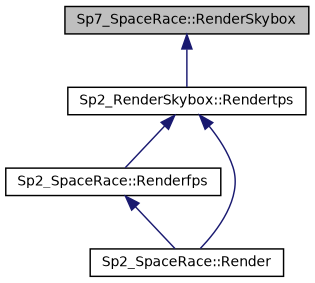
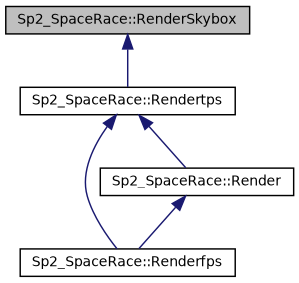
(187, 20) -> (128, 20)
(187, 101) -> (128, 101)
(155, 228) -> (157, 228)
